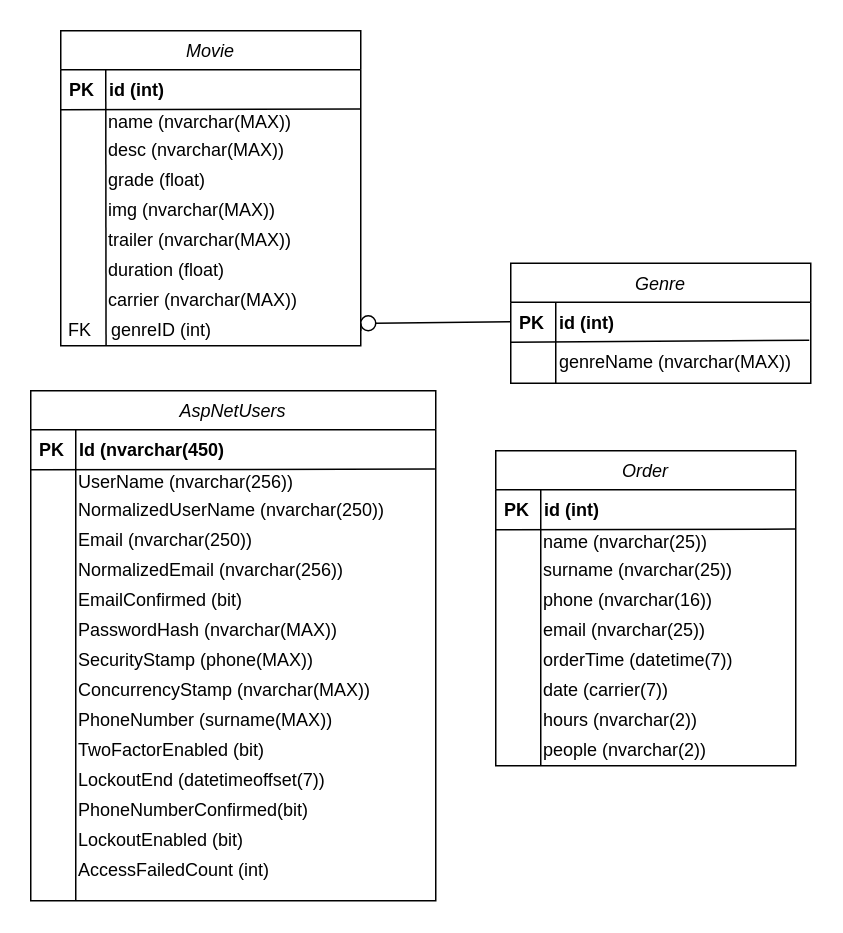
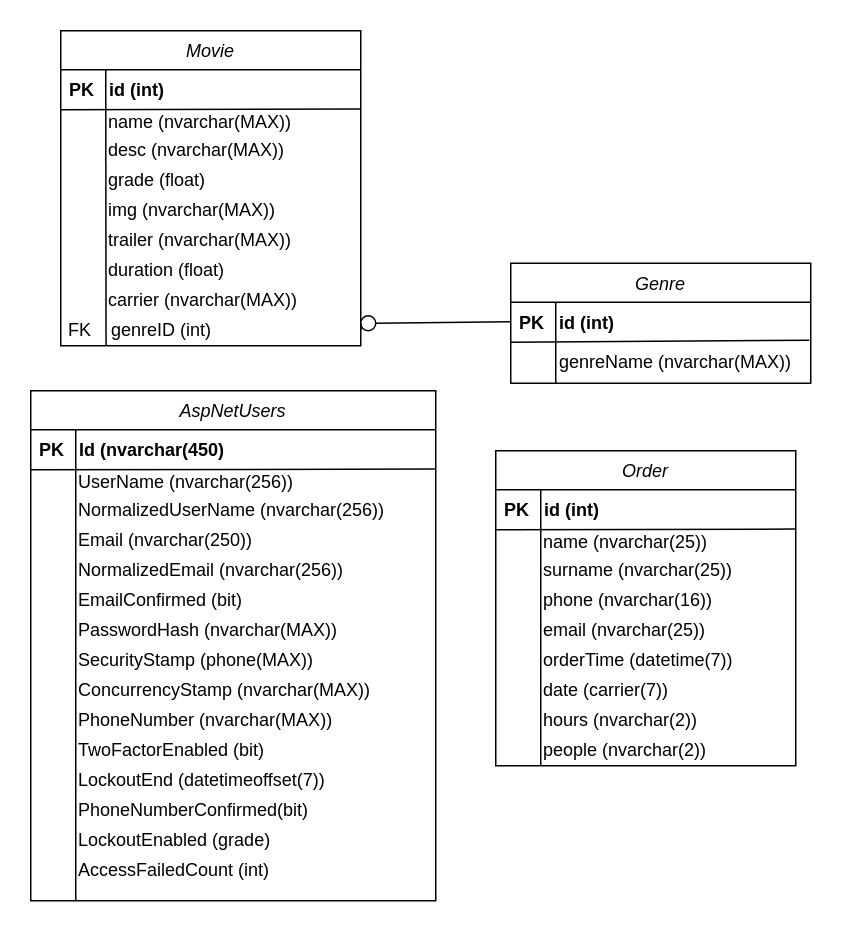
(198, 511) -> (198, 511)
(162, 721) -> (167, 721)
(128, 841) -> (140, 841)
